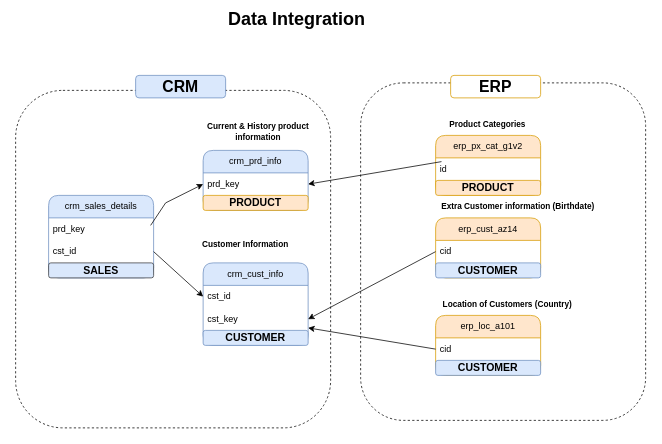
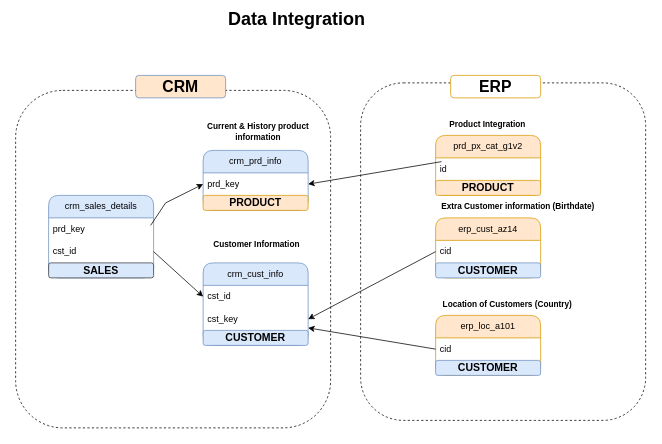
(180, 87) -> (180, 87)
(488, 124) -> (488, 124)
(488, 147) -> (488, 147)
(245, 244) -> (256, 244)
